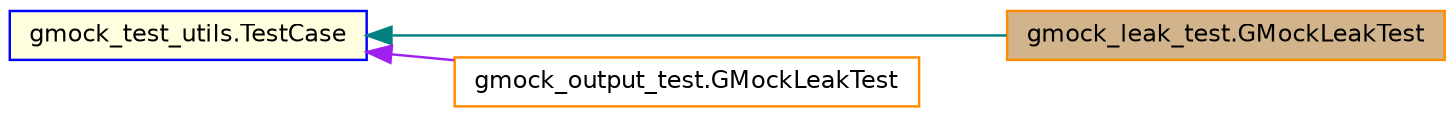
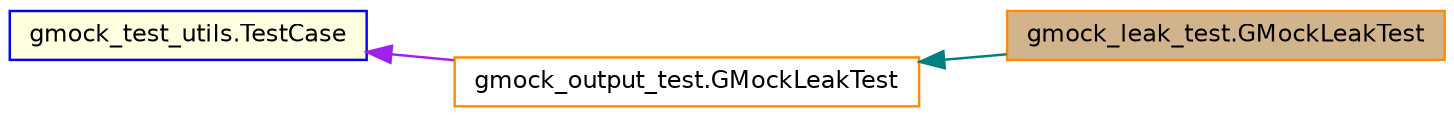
(700, 35) -> (975, 57)
